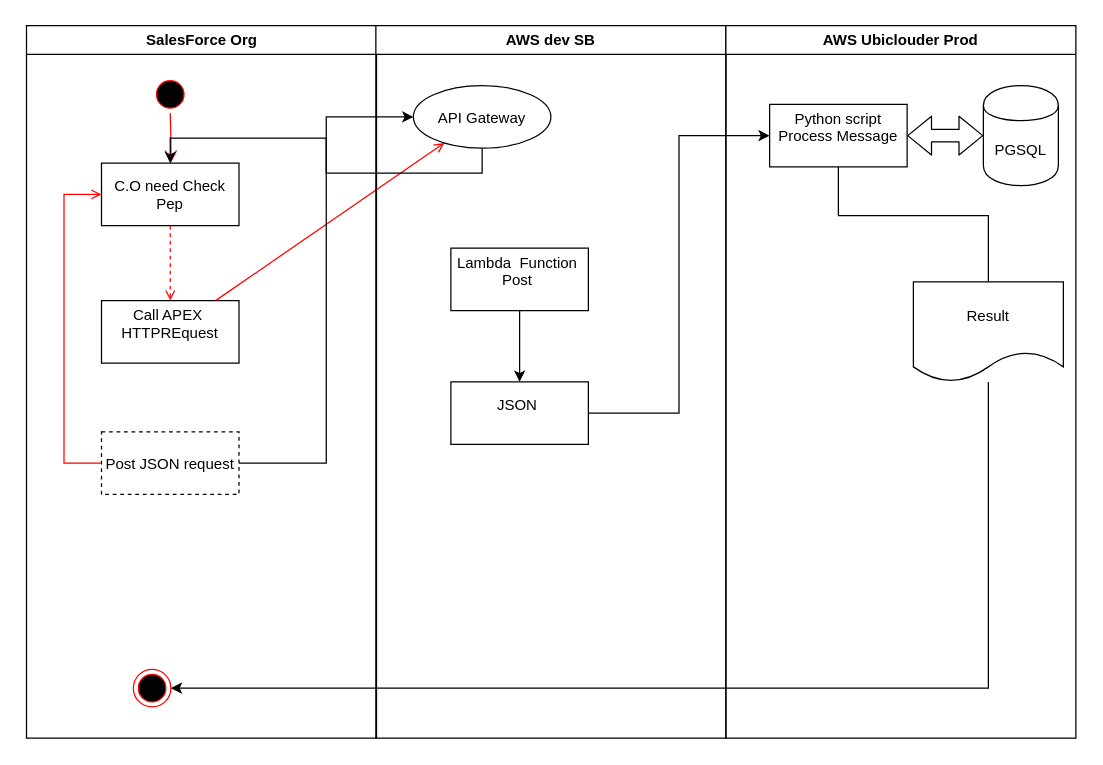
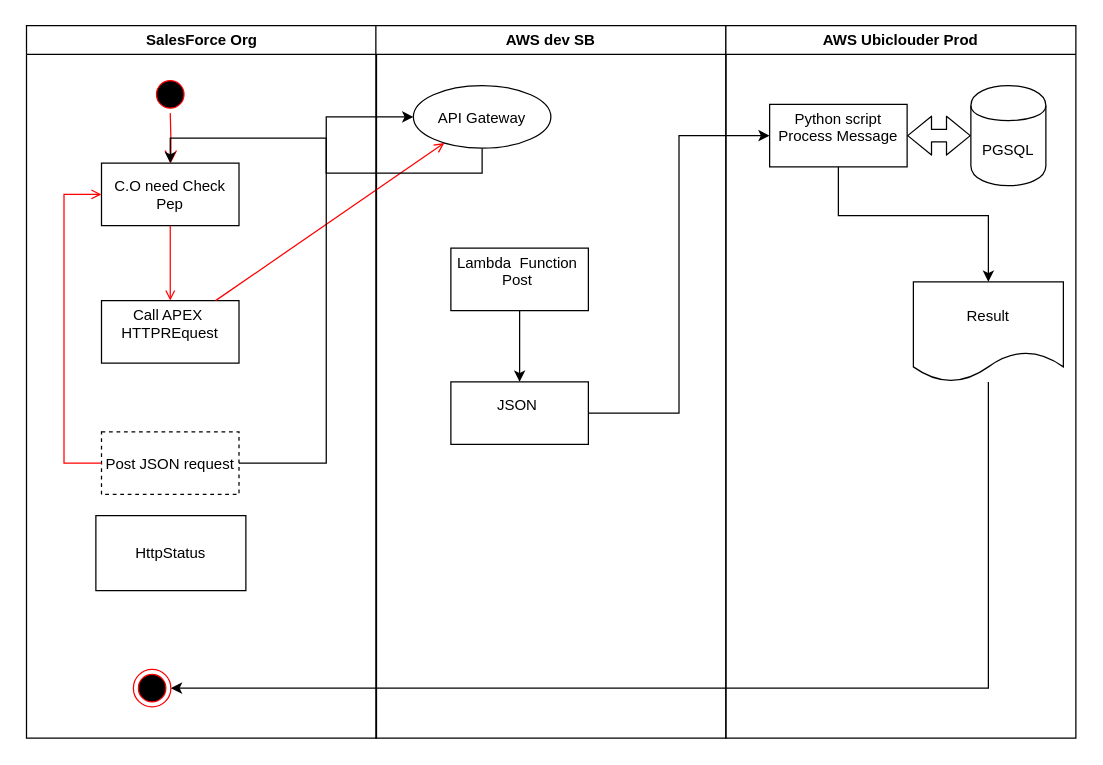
(1021, 136) -> (1008, 136)
(170, 261) -> (170, 261)
(988, 275) -> (988, 272)
none -> (171, 553)
